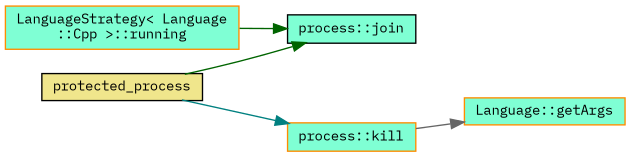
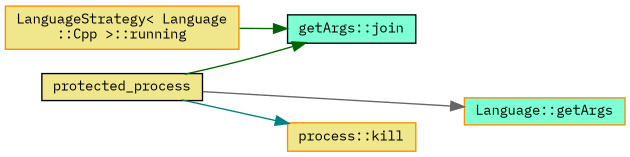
(122, 28) -> (122, 28)
(352, 29) -> (352, 29)
(433, 126) -> (327, 99)
(352, 137) -> (352, 137)
